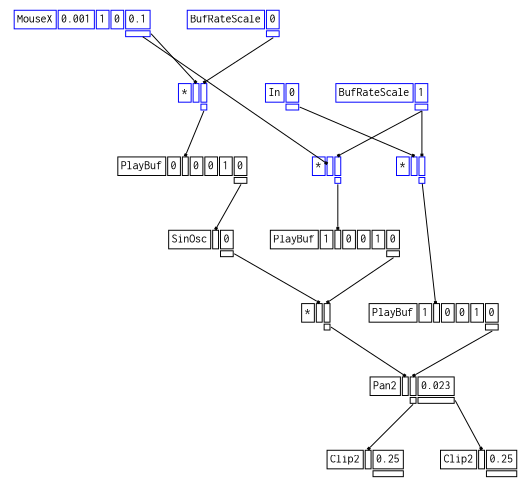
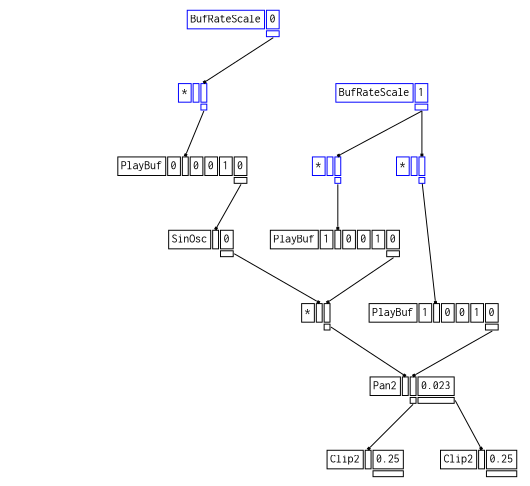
(82, 23) -> none
(282, 96) -> none
